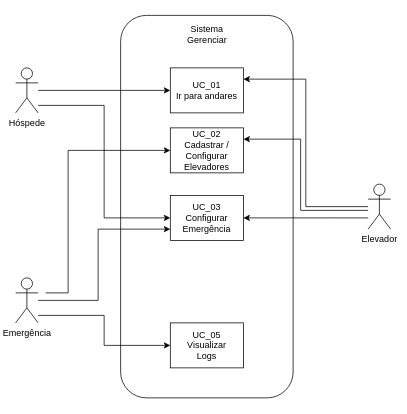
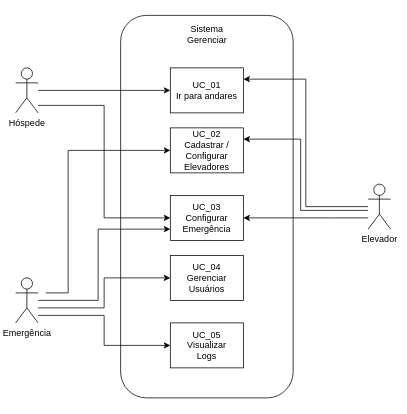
none -> (207, 278)
none -> (104, 308)
